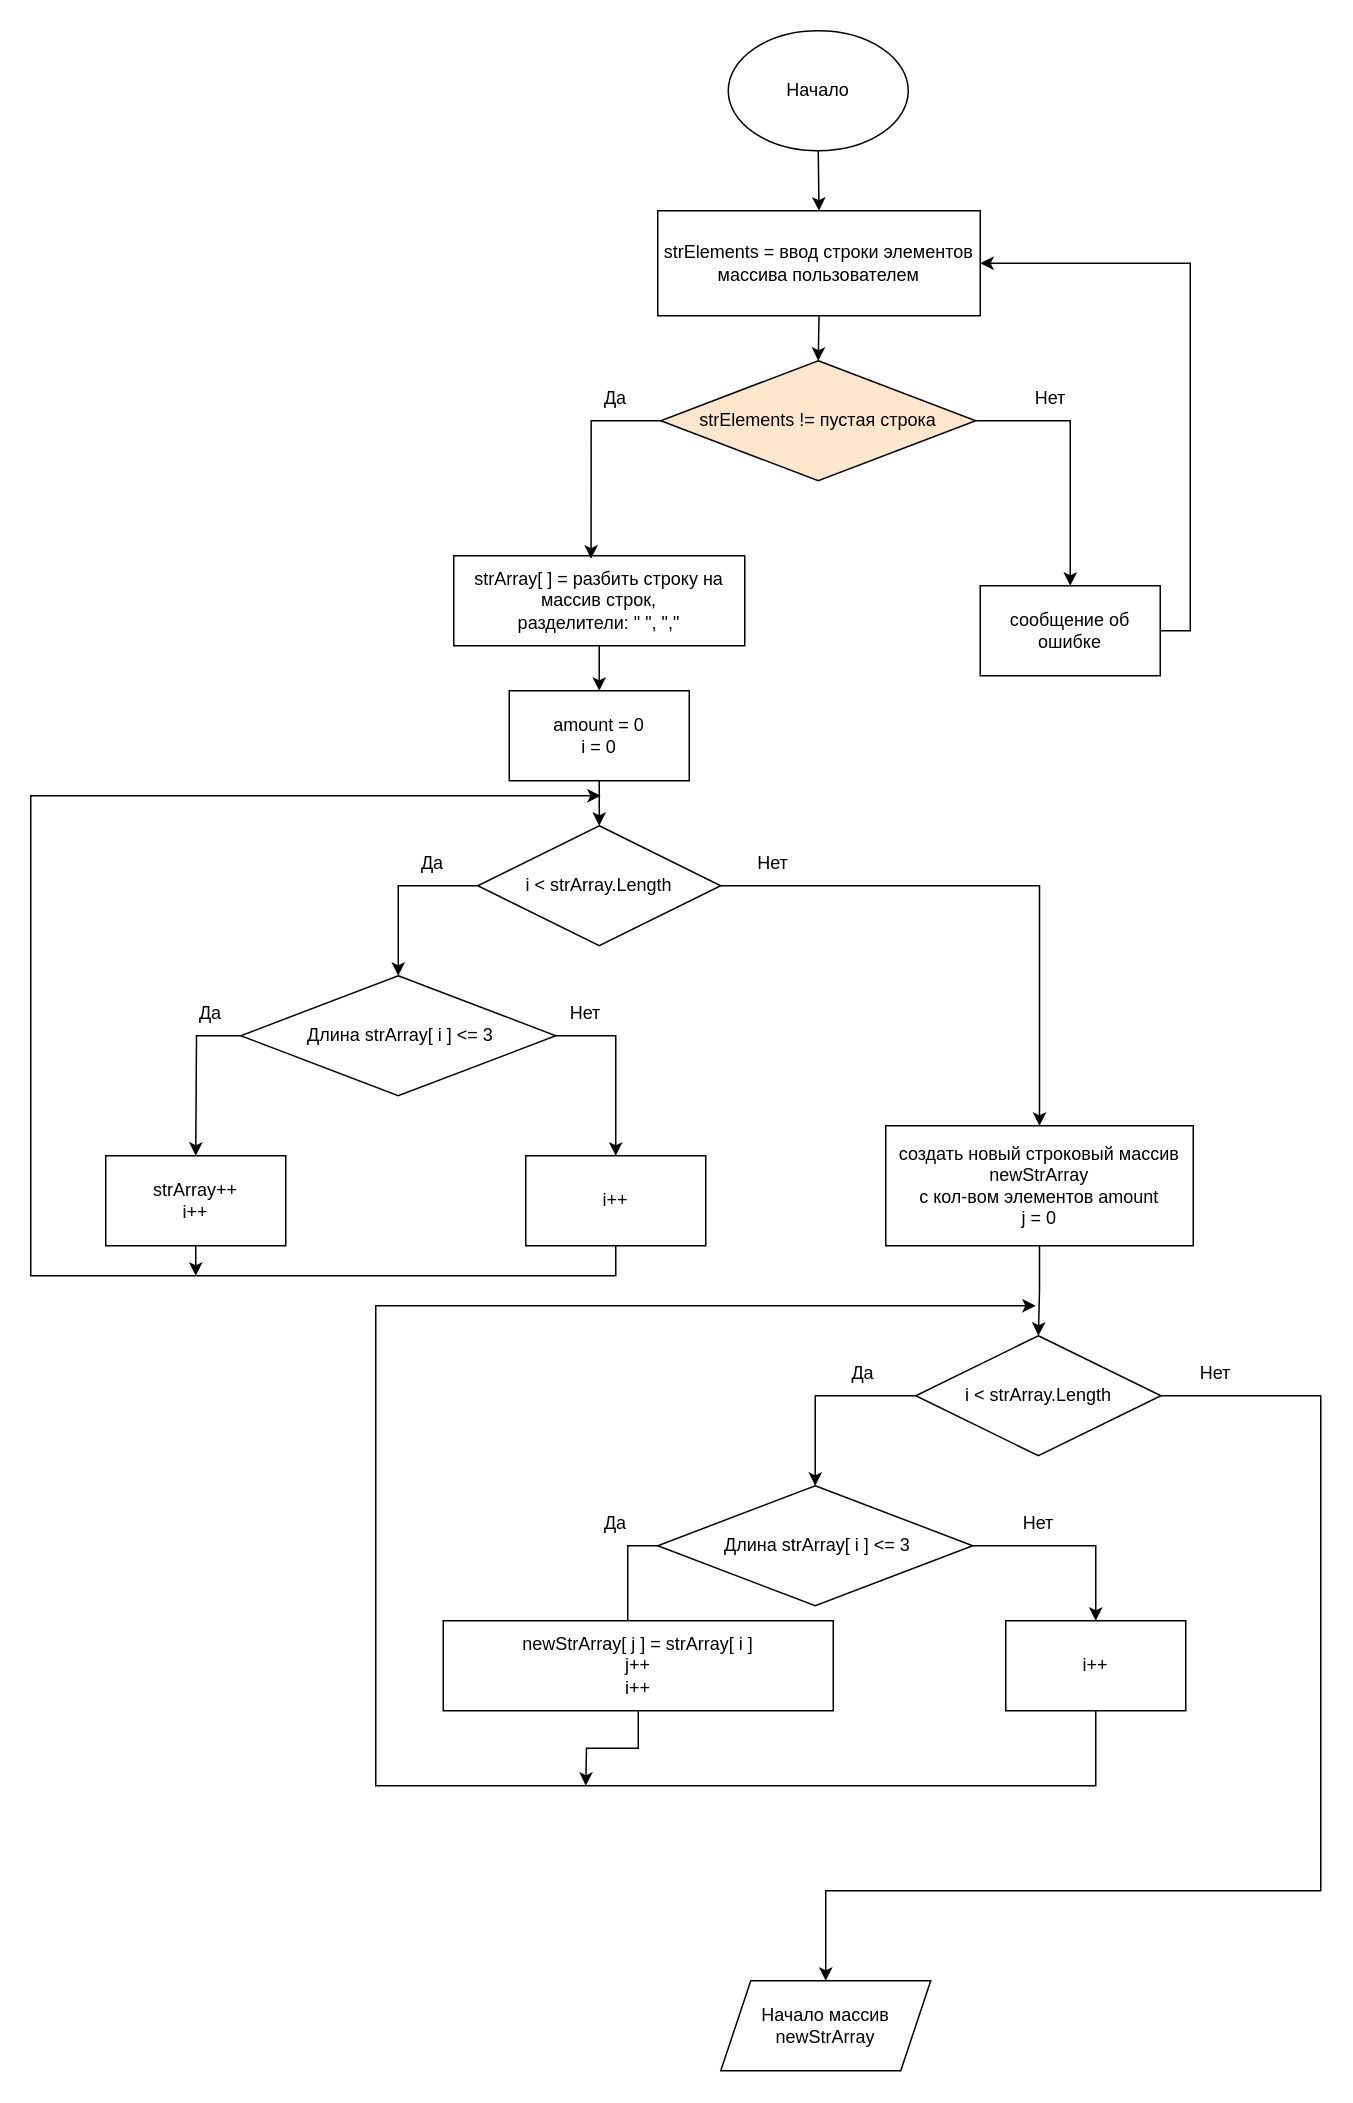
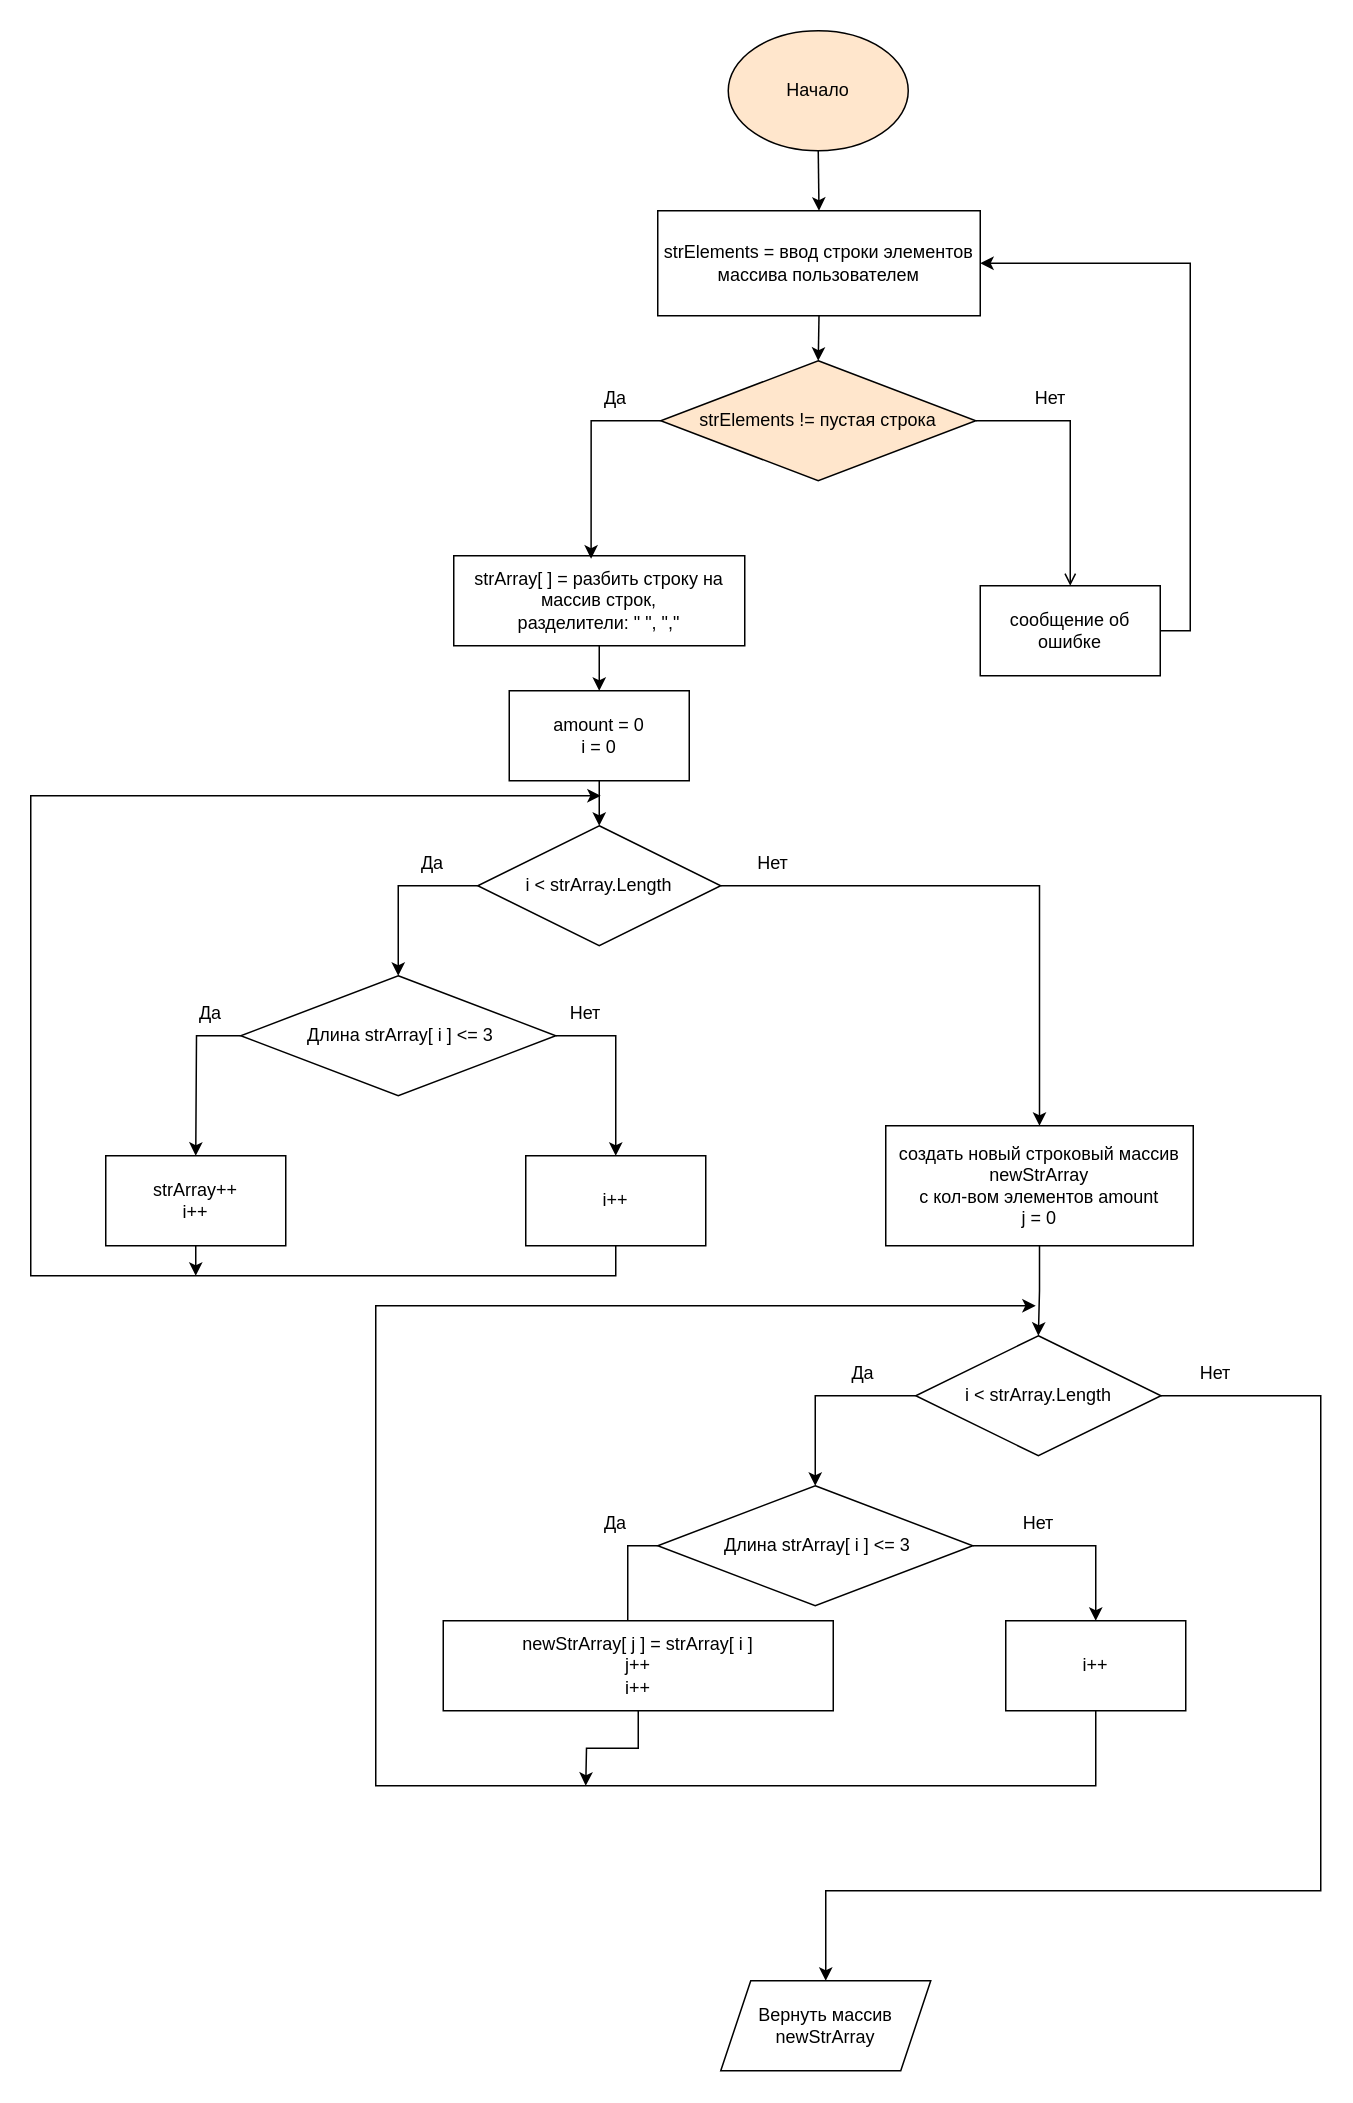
(818, 91) -> (818, 91)
(1070, 574) -> (1070, 576)
(826, 2026) -> (826, 2026)
